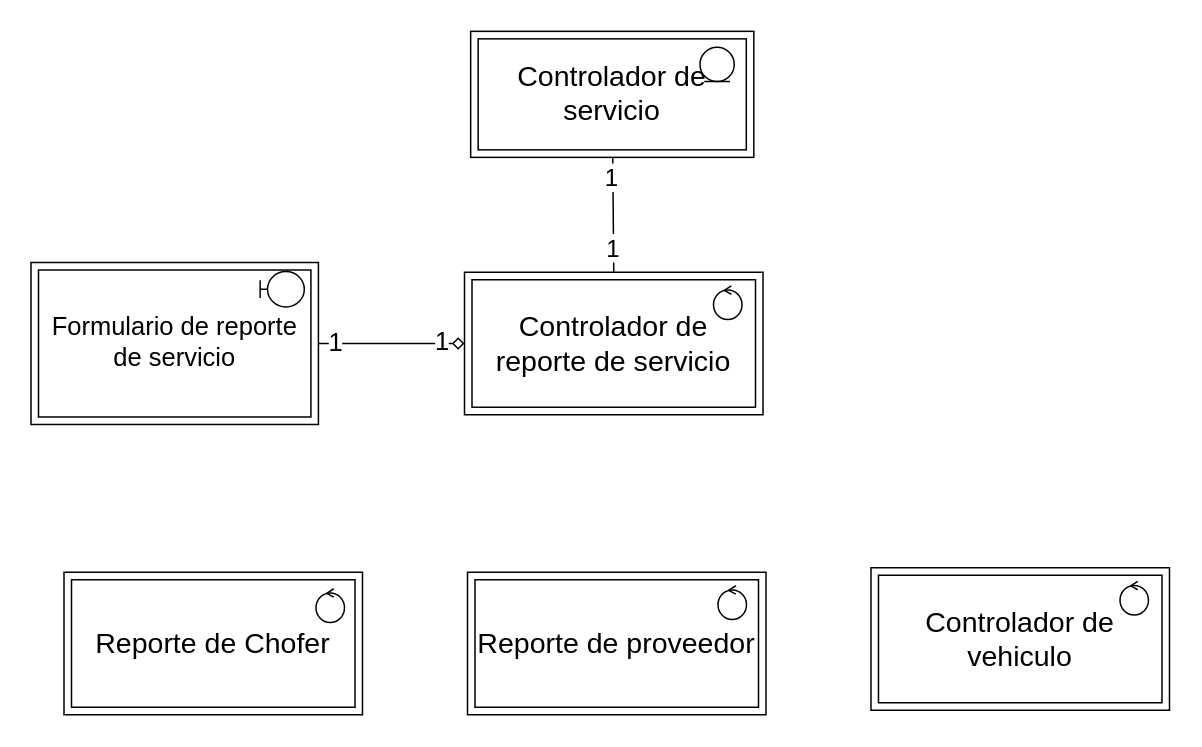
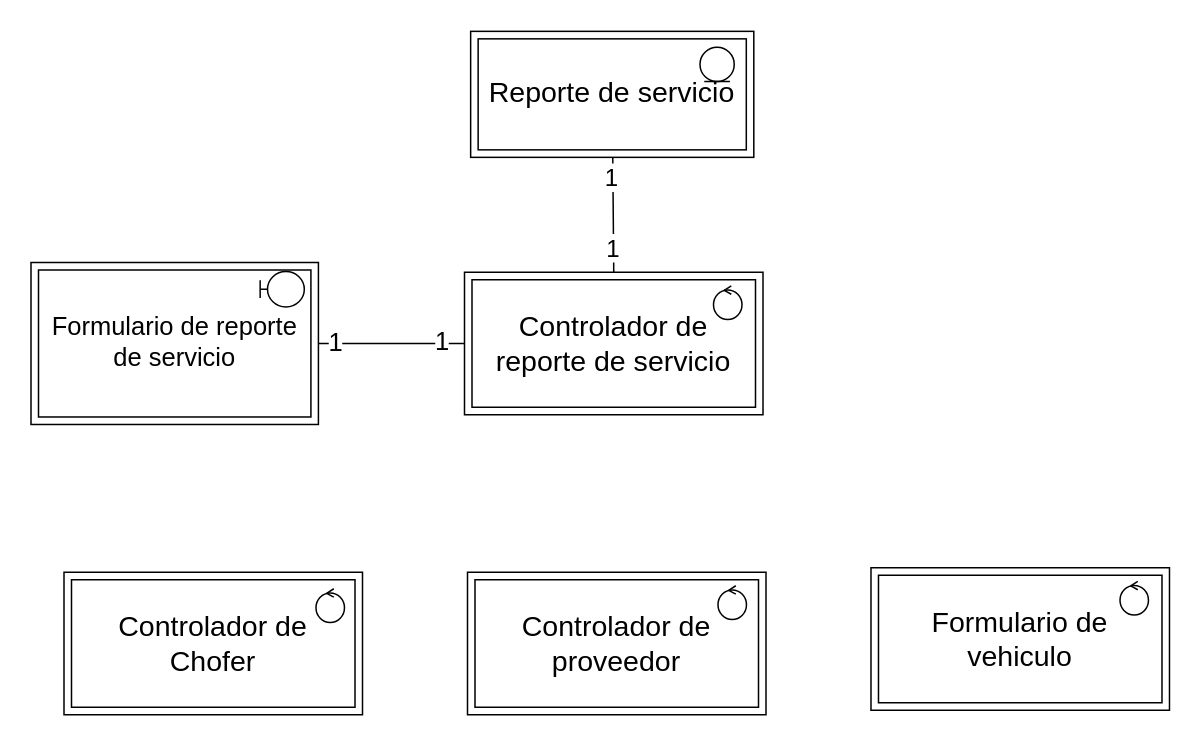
(612, 94) -> (612, 94)
(452, 344) -> (457, 344)
(1020, 640) -> (1020, 640)
(213, 644) -> (213, 644)
(617, 644) -> (617, 644)
